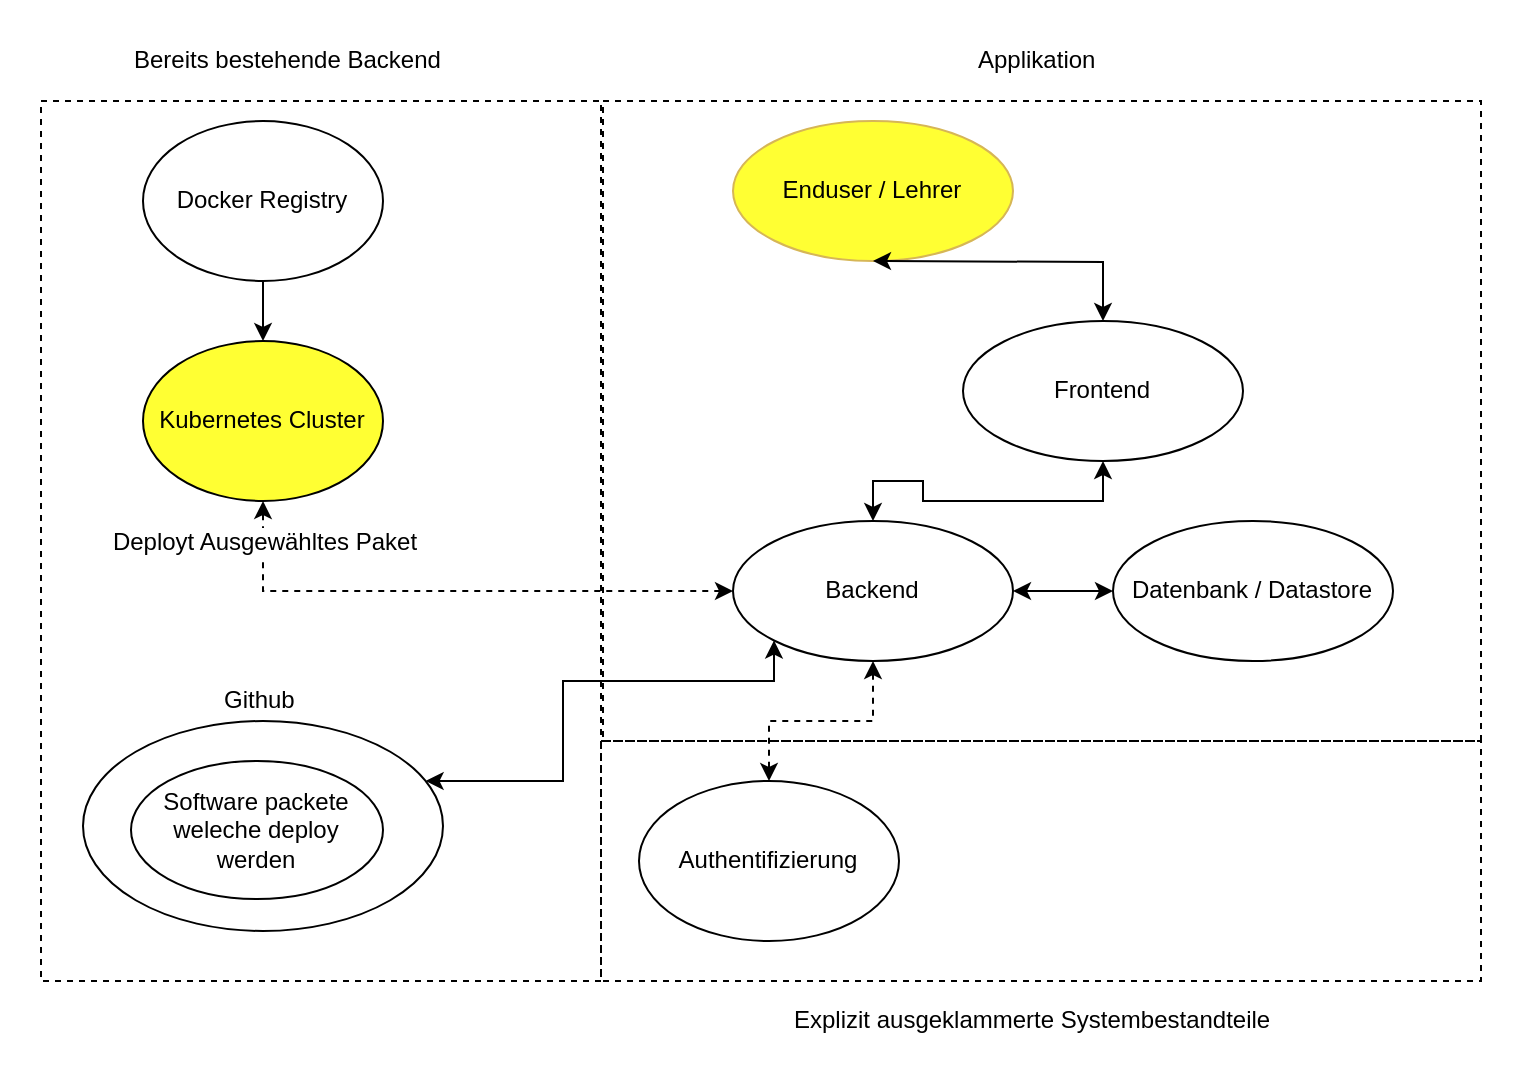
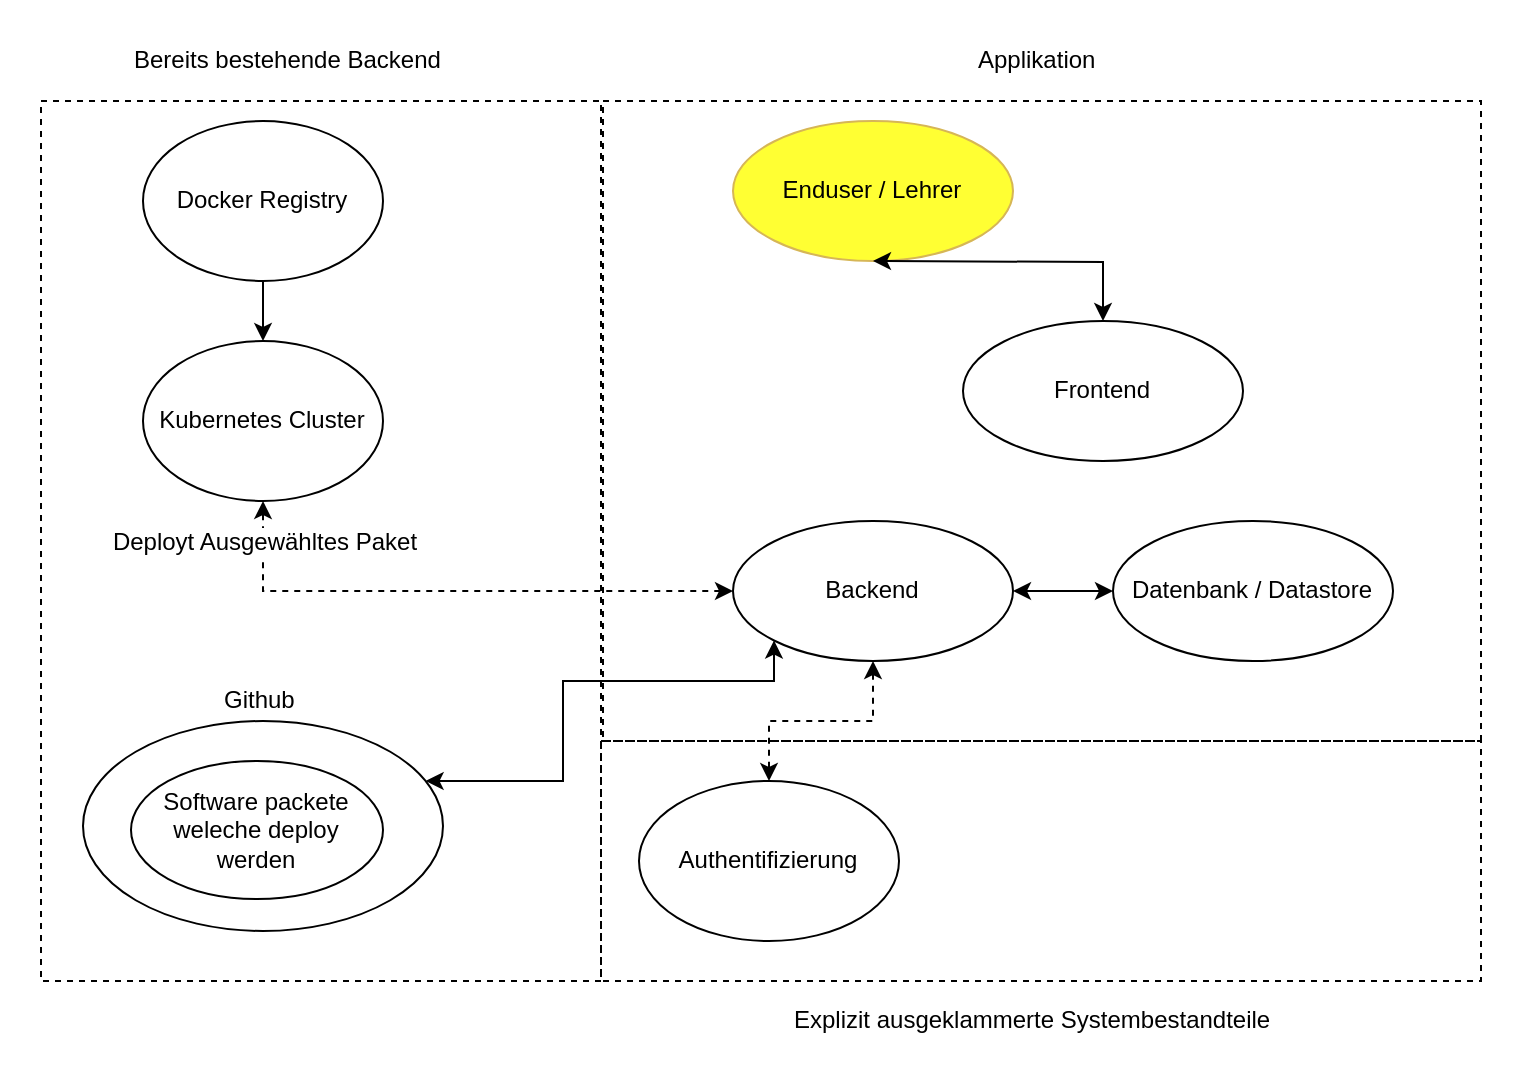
(263, 421) -> (263, 421)
(978, 501) -> none
